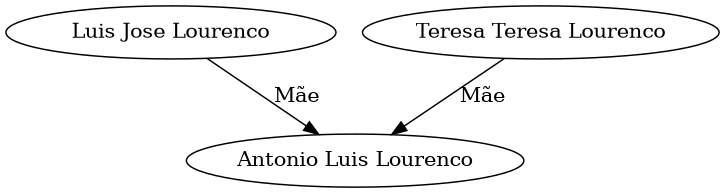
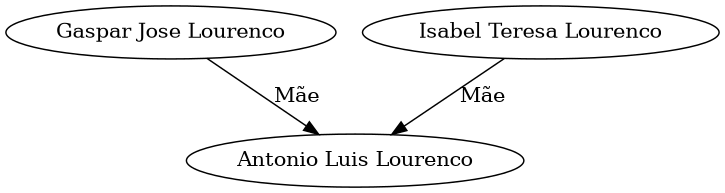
(171, 32) -> (171, 32)
(541, 32) -> (541, 32)
